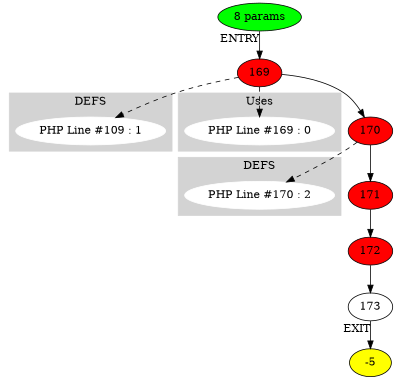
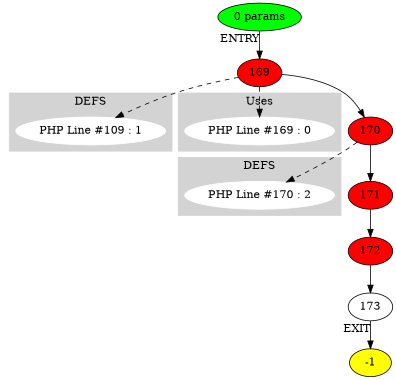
(260, 17) -> (260, 17)
(370, 363) -> (370, 363)
